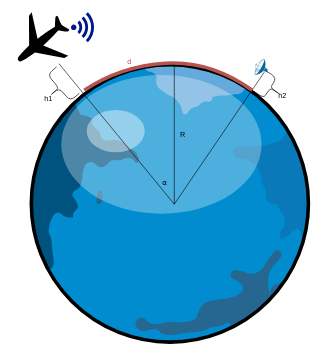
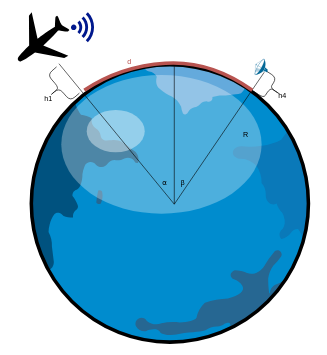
(283, 96) -> (283, 96)
(183, 135) -> (246, 135)
none -> (183, 183)
